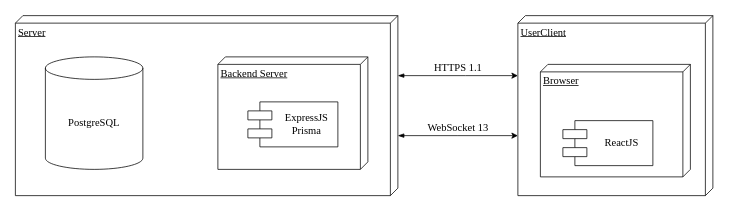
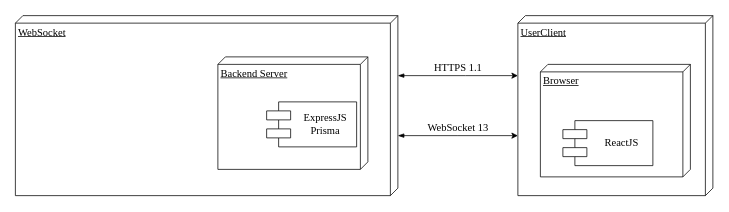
(33, 32) -> (41, 32)
(94, 113) -> none
(293, 124) -> (312, 124)
